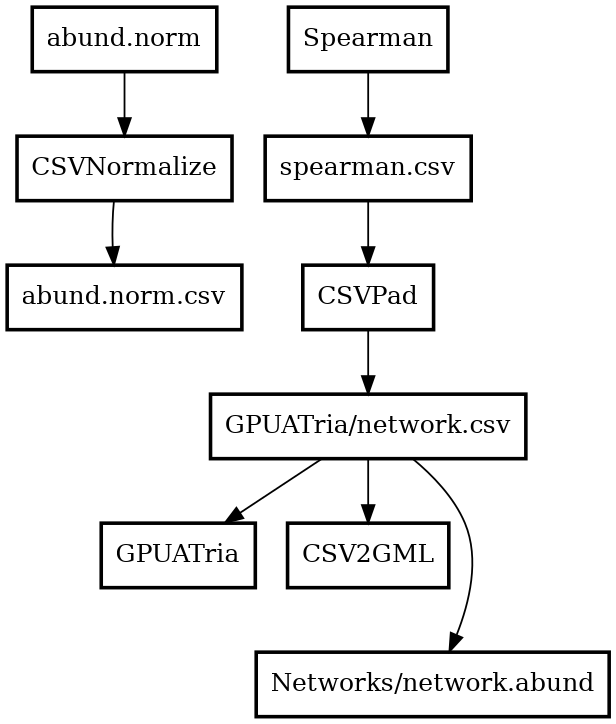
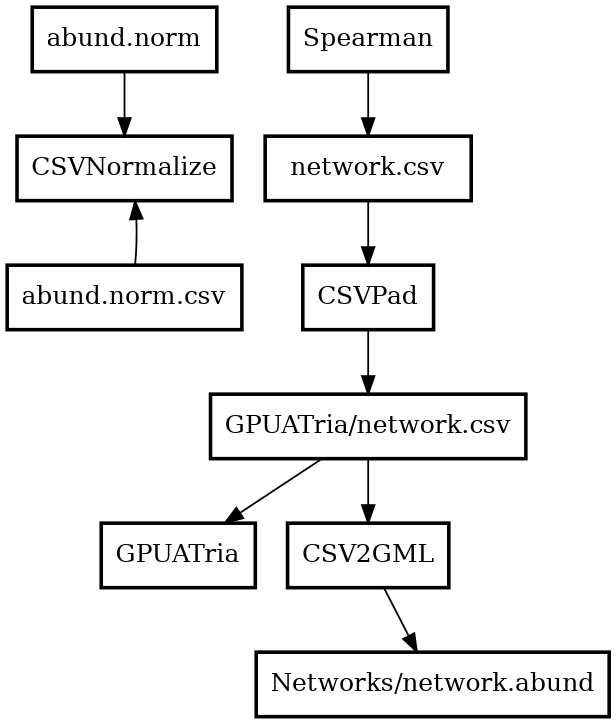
(368, 168) -> (368, 168)
(113, 224) -> (136, 242)
(470, 538) -> (396, 612)
